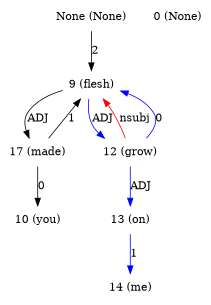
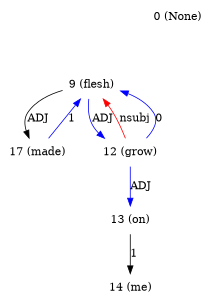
(91, 17) -> none
(62, 122) -> (62, 122)
(38, 220) -> none
(130, 250) -> (130, 250)
